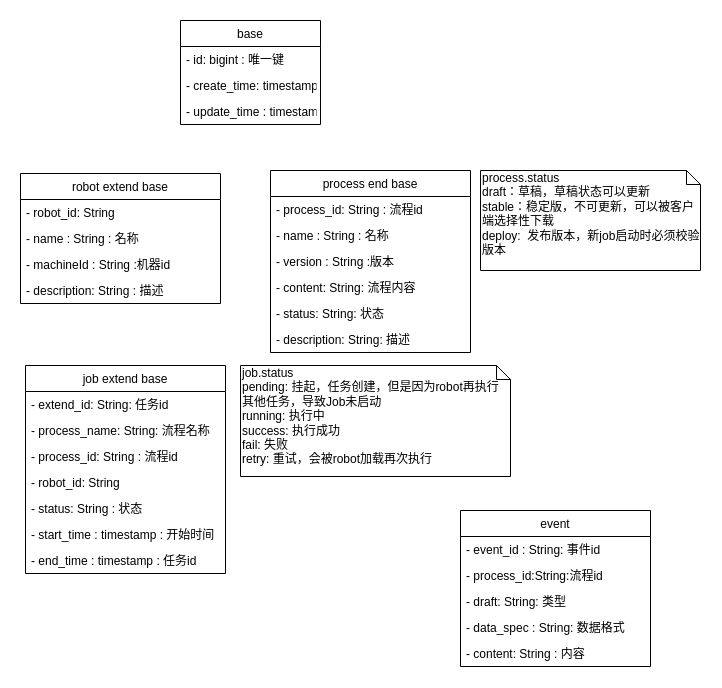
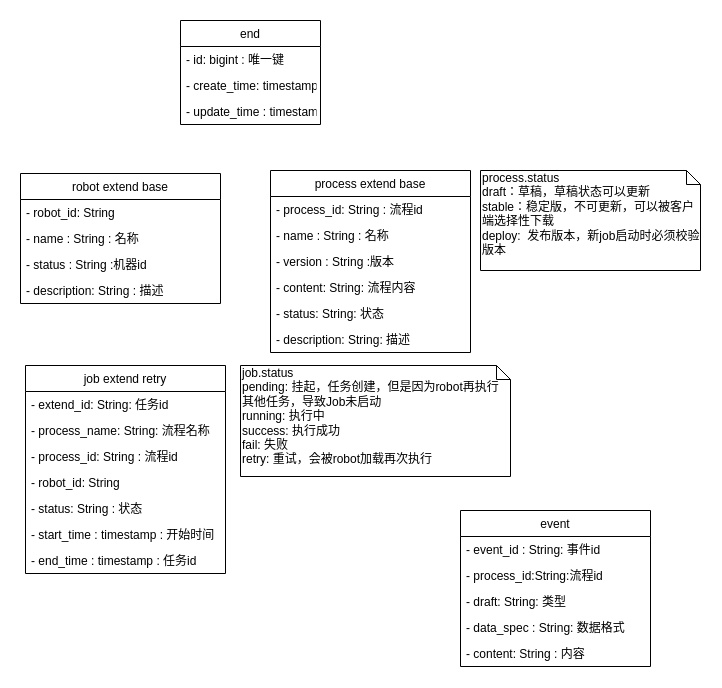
(250, 34) -> (250, 34)
(370, 184) -> (370, 184)
(105, 265) -> (96, 265)
(125, 379) -> (125, 379)
